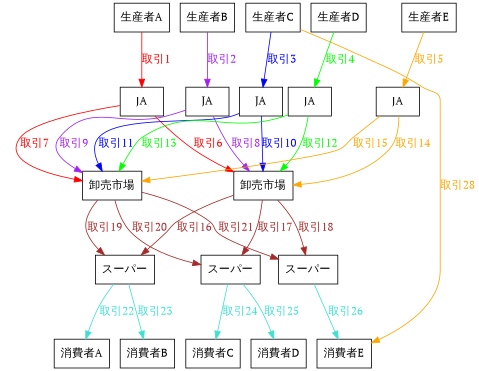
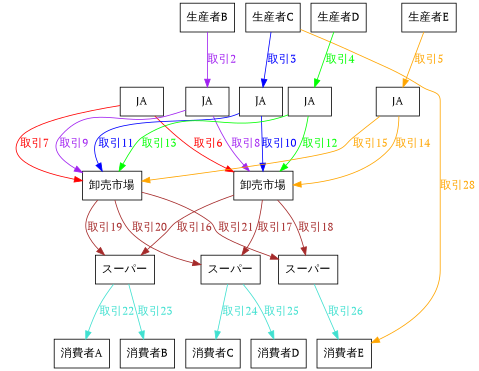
(142, 18) -> none
